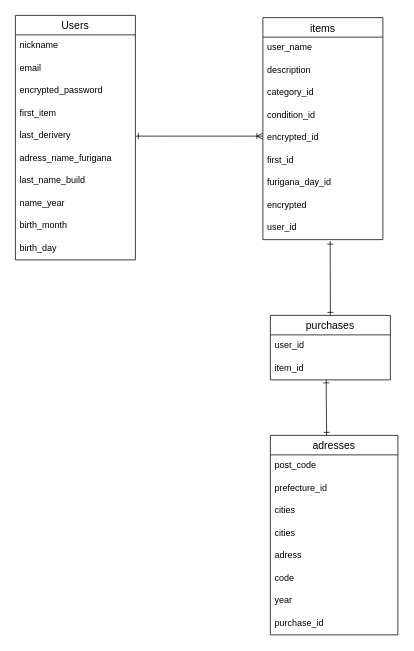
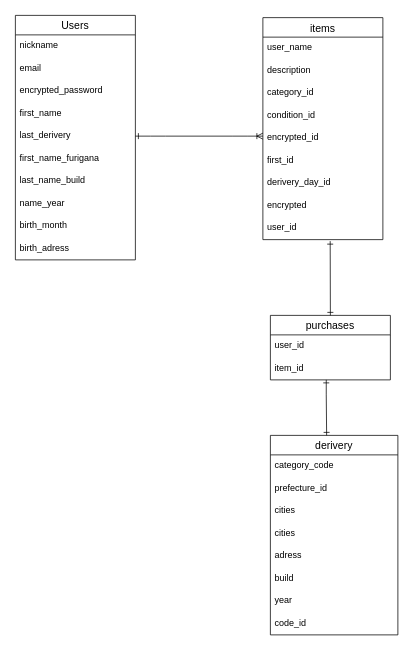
(42, 113) -> (44, 113)
(69, 158) -> (65, 158)
(302, 182) -> (302, 182)
(41, 248) -> (49, 248)
(334, 446) -> (334, 446)
(297, 465) -> (307, 465)
(285, 578) -> (285, 578)
(301, 623) -> (291, 623)
